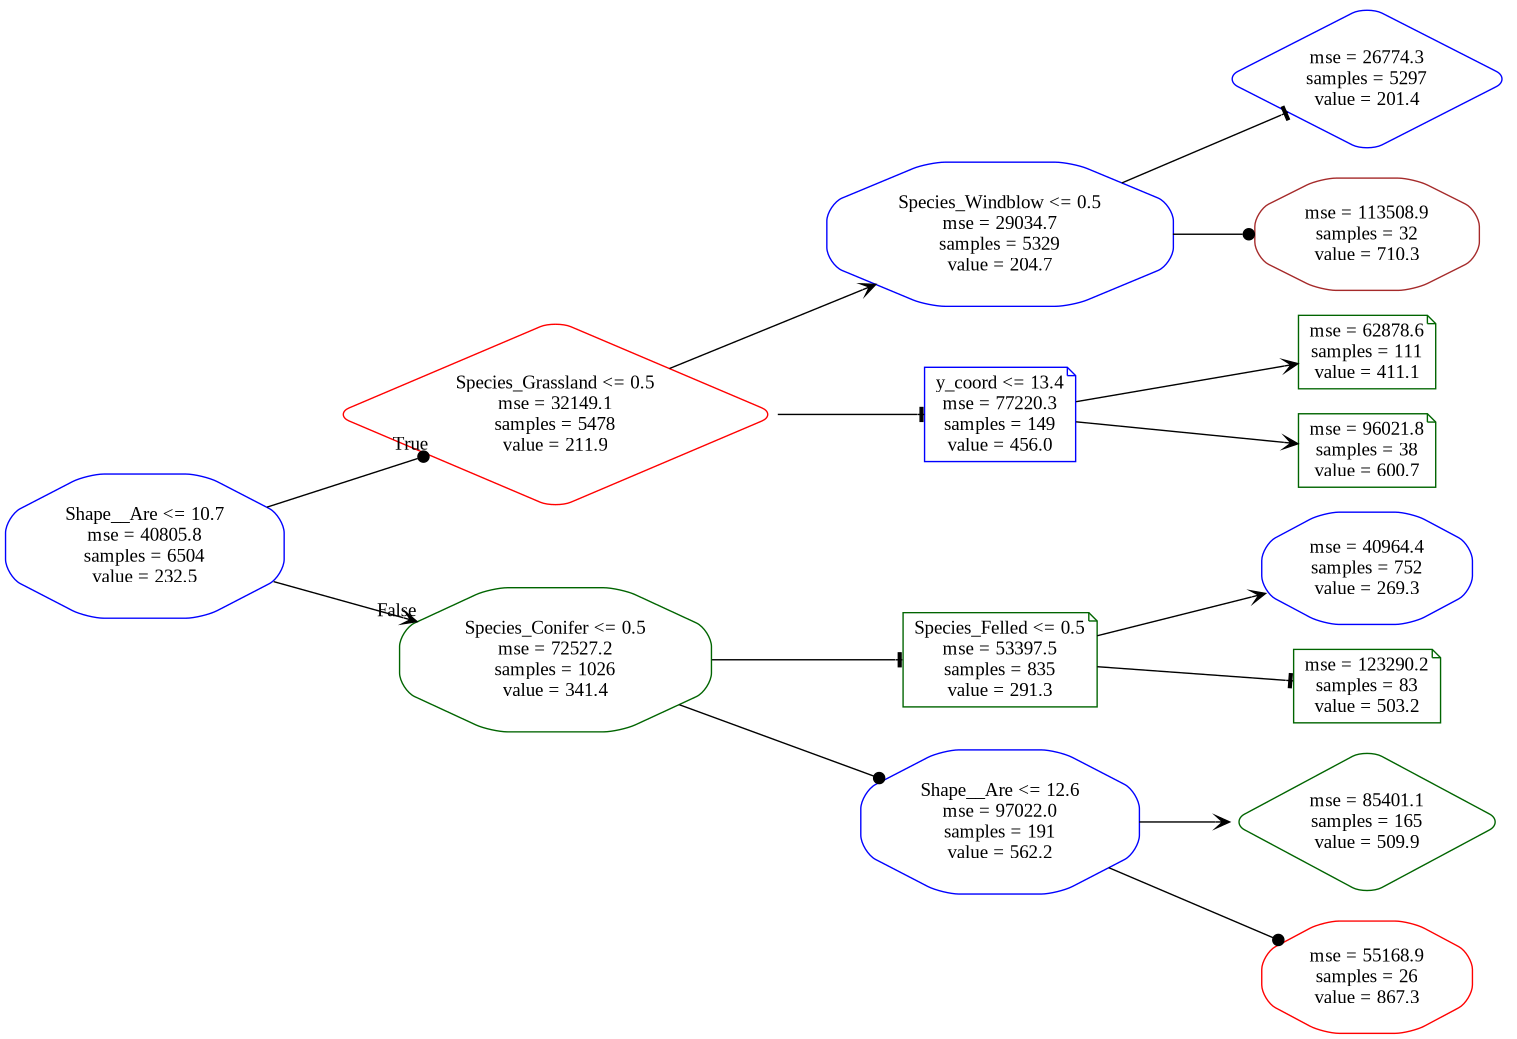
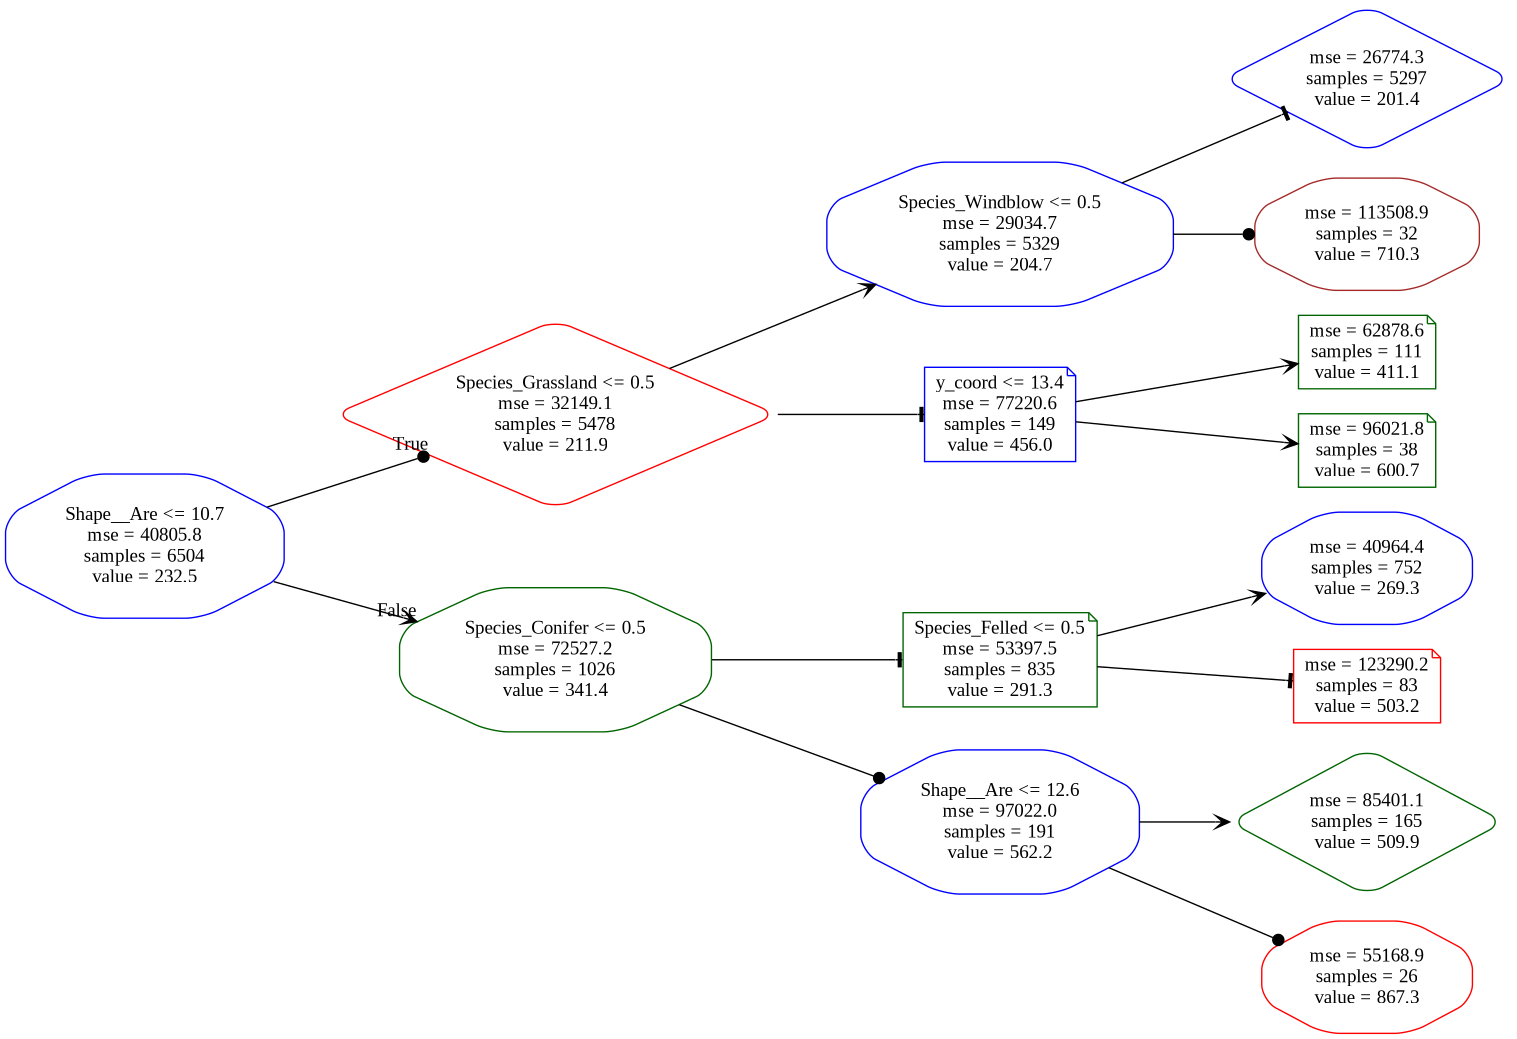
(1000, 414) -> (1000, 414)
(1367, 686) -> (1367, 686)
